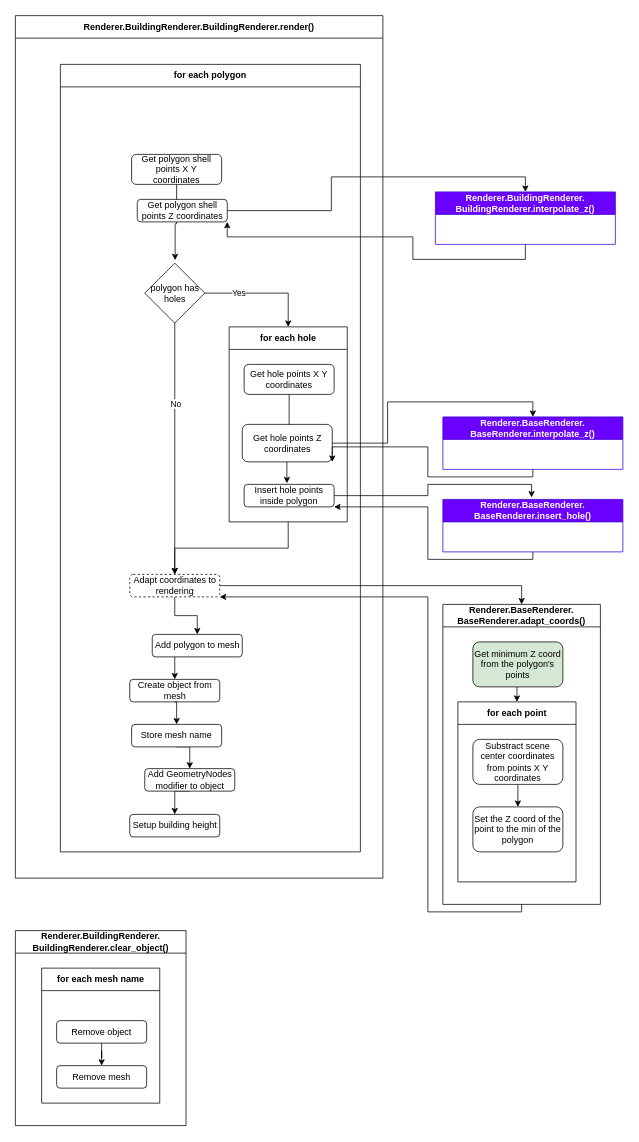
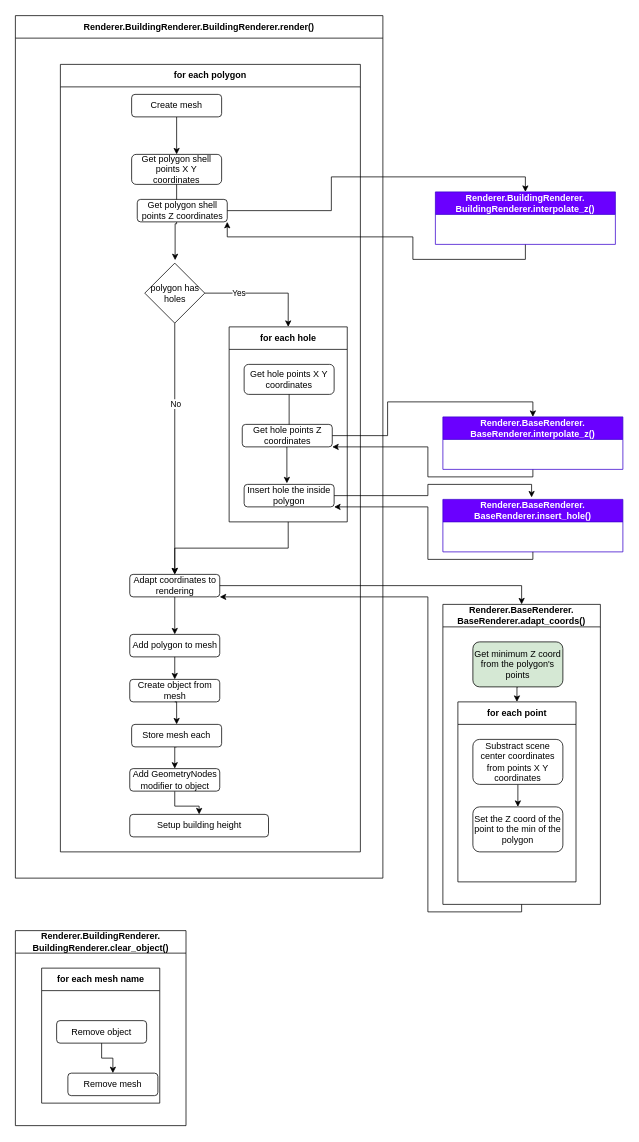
none -> (177, 105)
none -> (177, 133)
(287, 443) -> (287, 435)
(289, 495) -> (289, 495)
(175, 585) -> (175, 585)
(197, 645) -> (175, 645)
(177, 735) -> (177, 735)
(190, 780) -> (175, 780)
(175, 825) -> (199, 825)
(102, 1077) -> (113, 1084)
